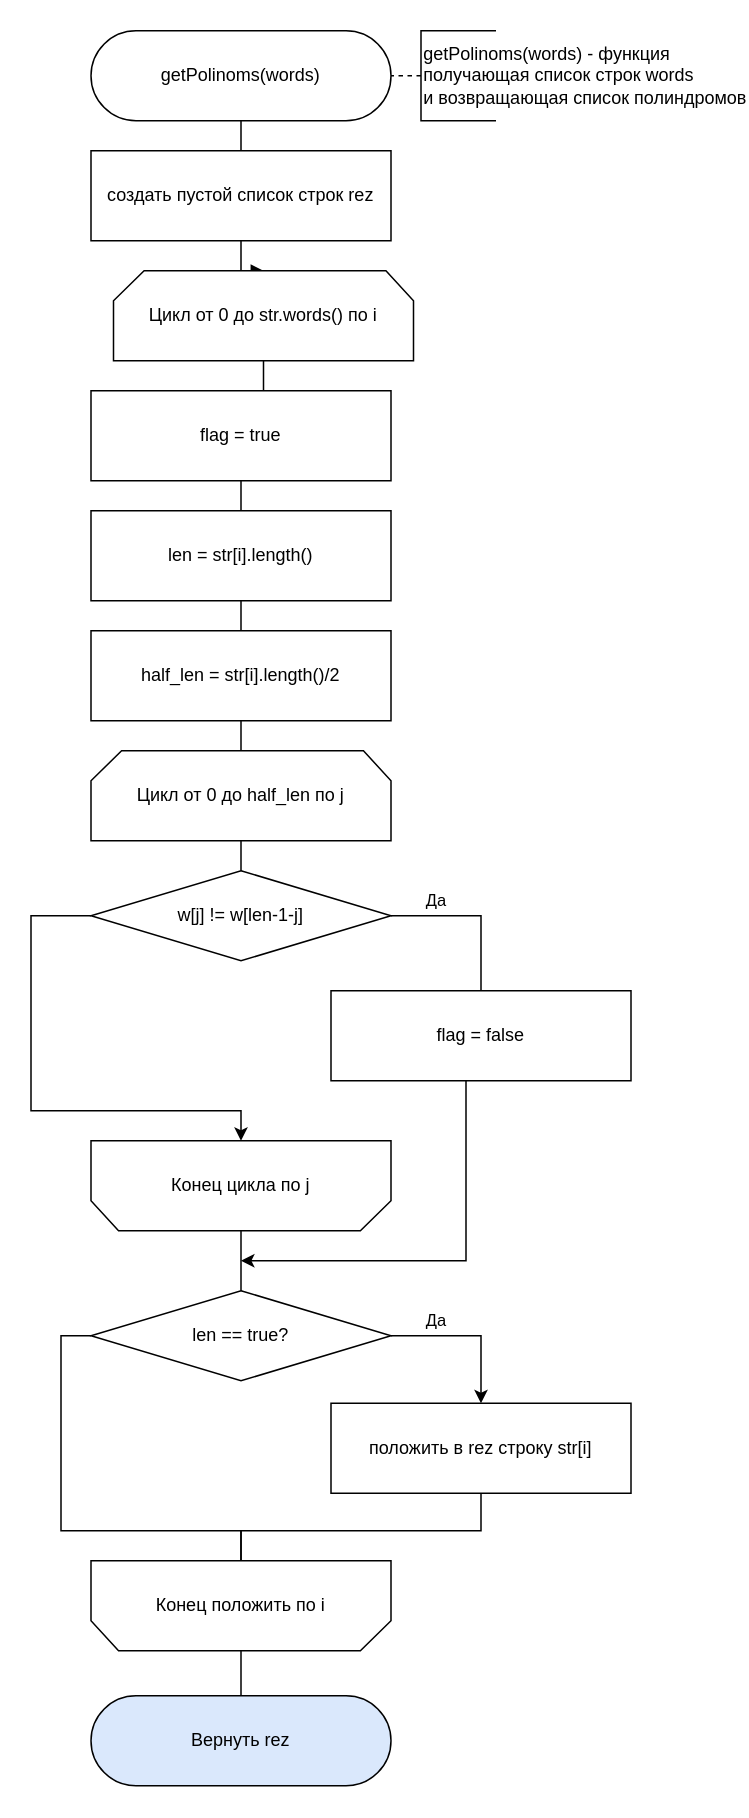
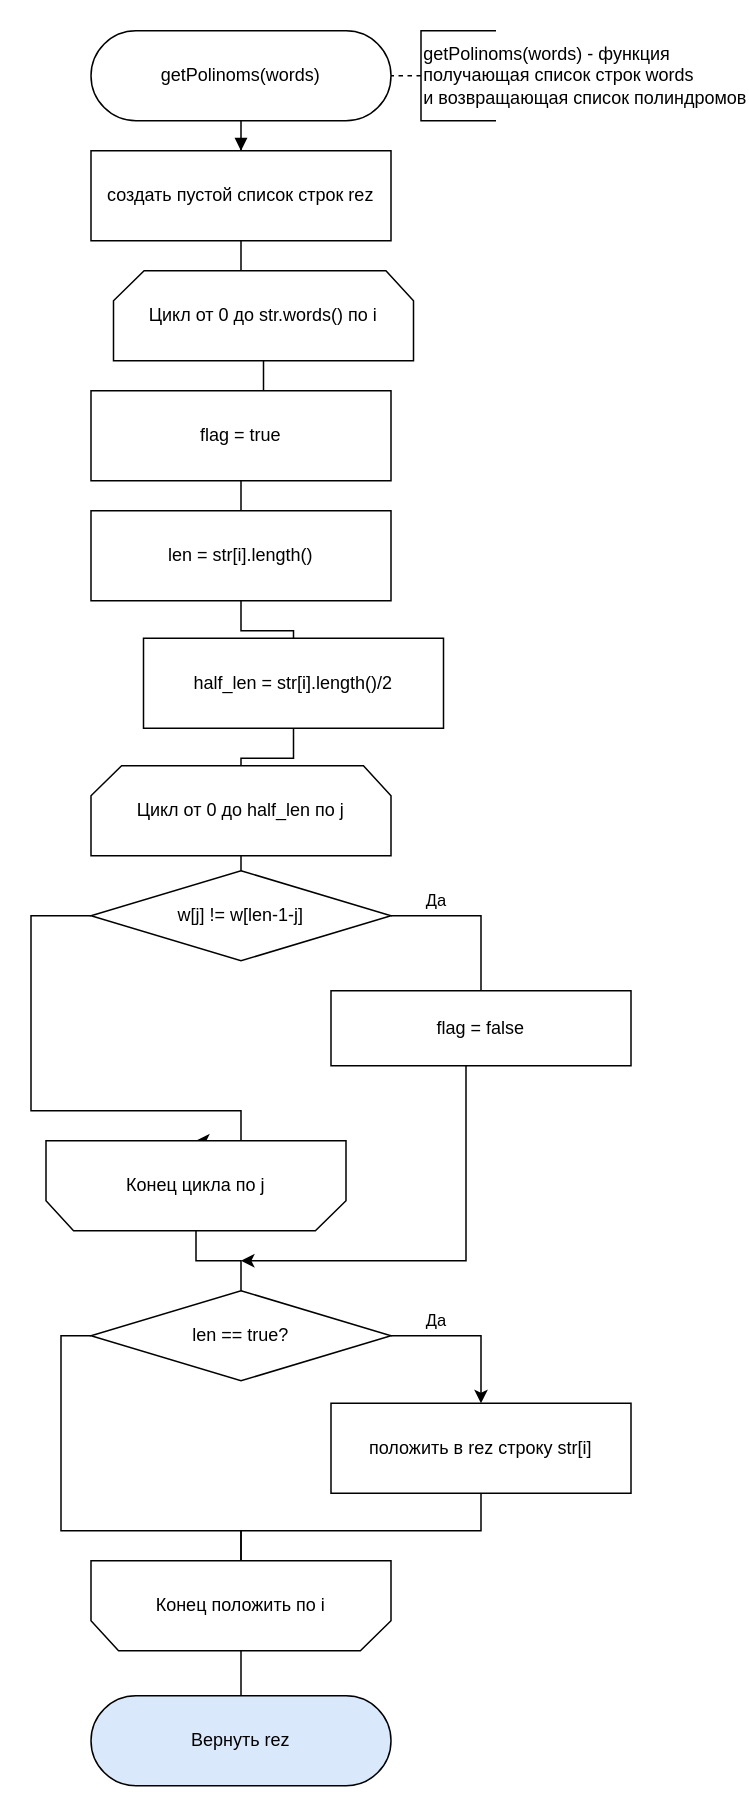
(241, 142) -> (241, 138)
(250, 271) -> (255, 271)
(241, 676) -> (293, 683)
(241, 796) -> (241, 811)
(481, 1036) -> (481, 1028)
(241, 1186) -> (196, 1186)
